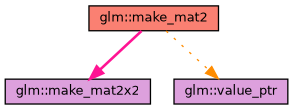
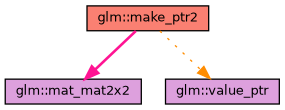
(154, 18) -> (148, 18)
(78, 92) -> (73, 92)
